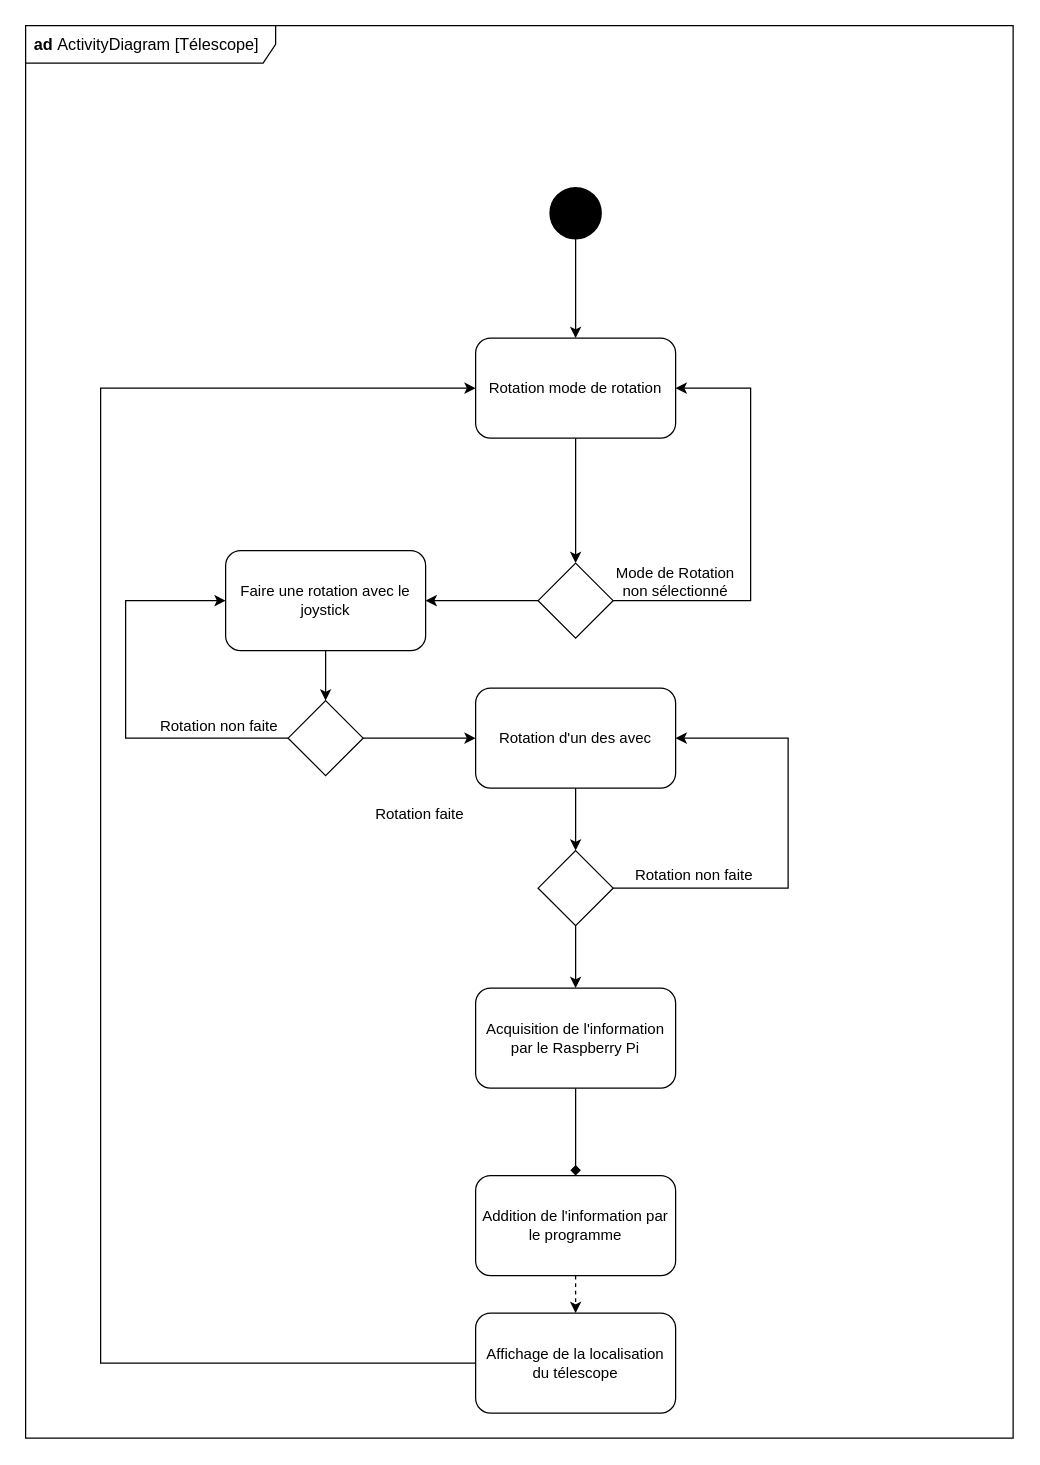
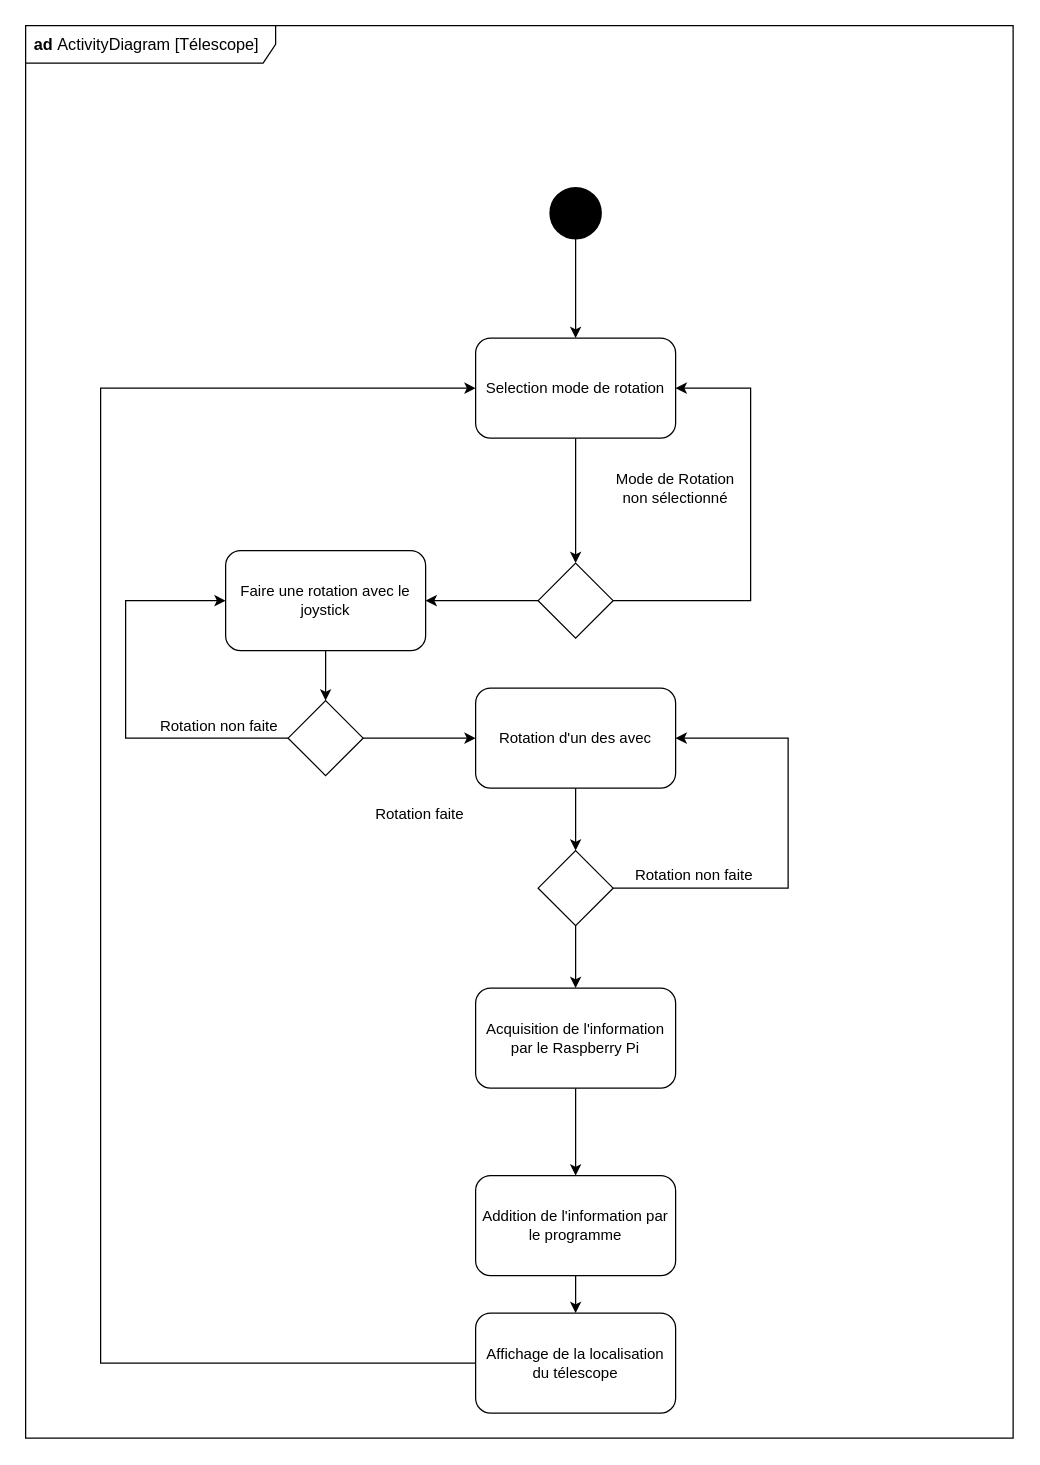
(576, 388) -> (576, 388)
(676, 582) -> (676, 488)
(576, 1164) -> (576, 1165)
(576, 1291) -> (576, 1291)
